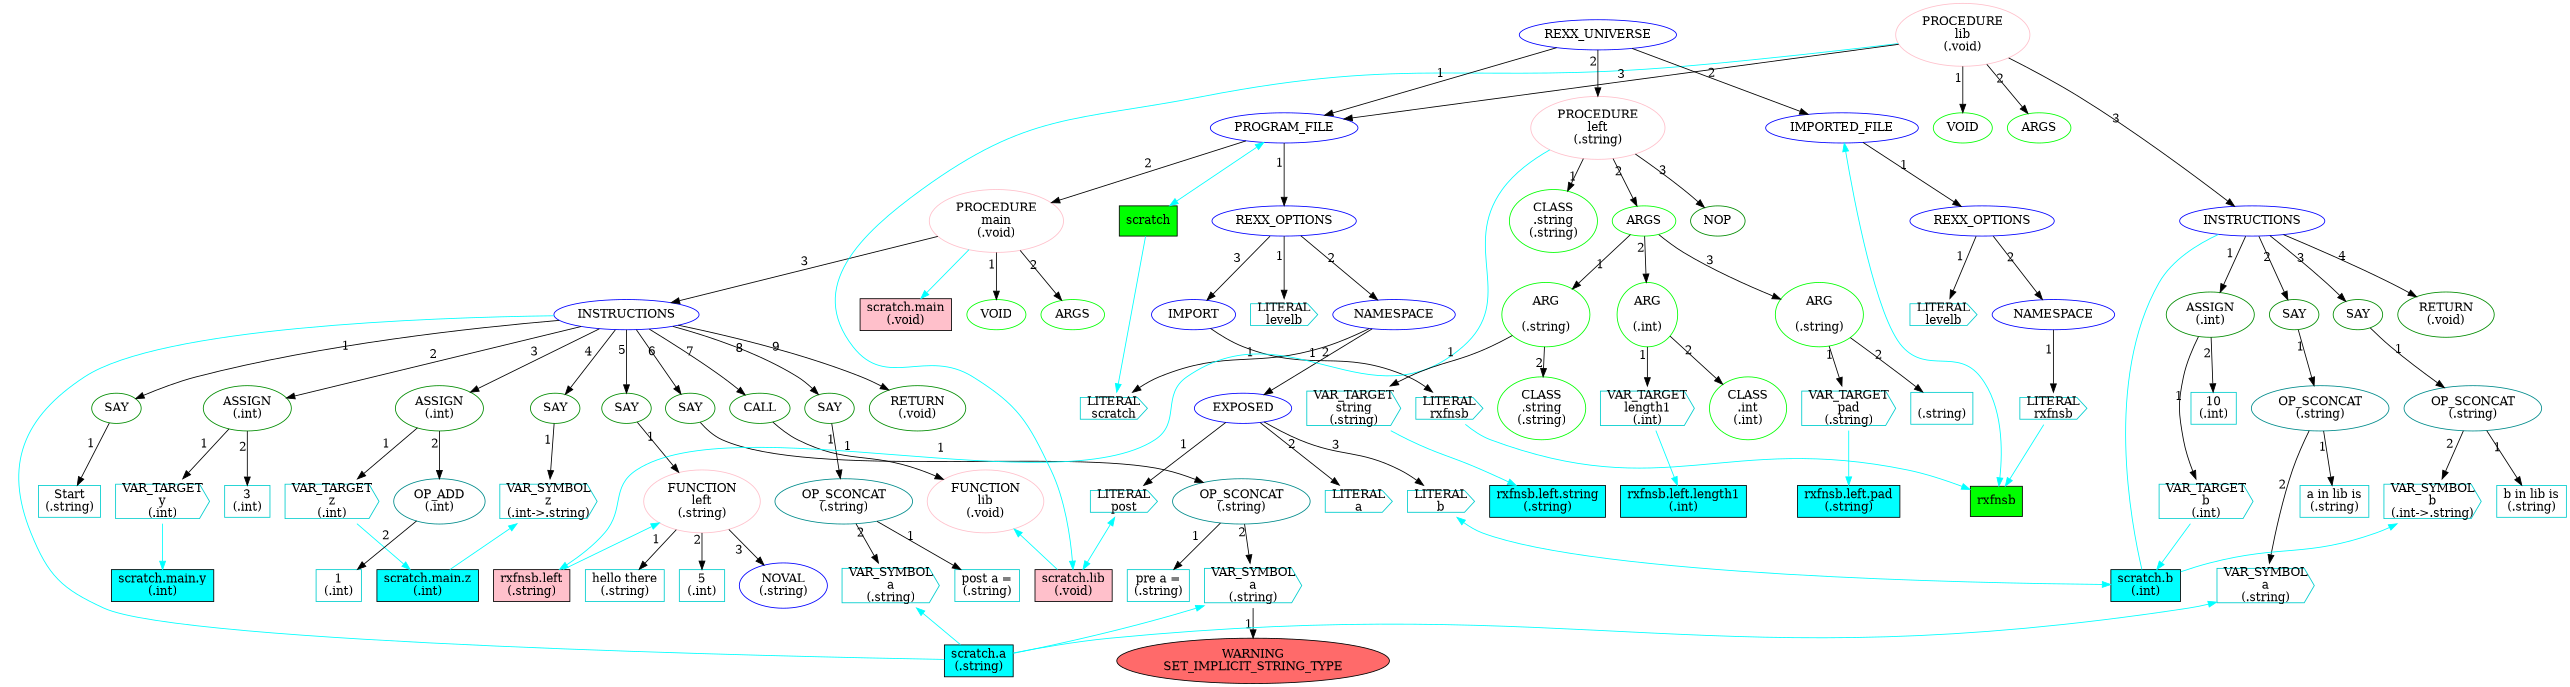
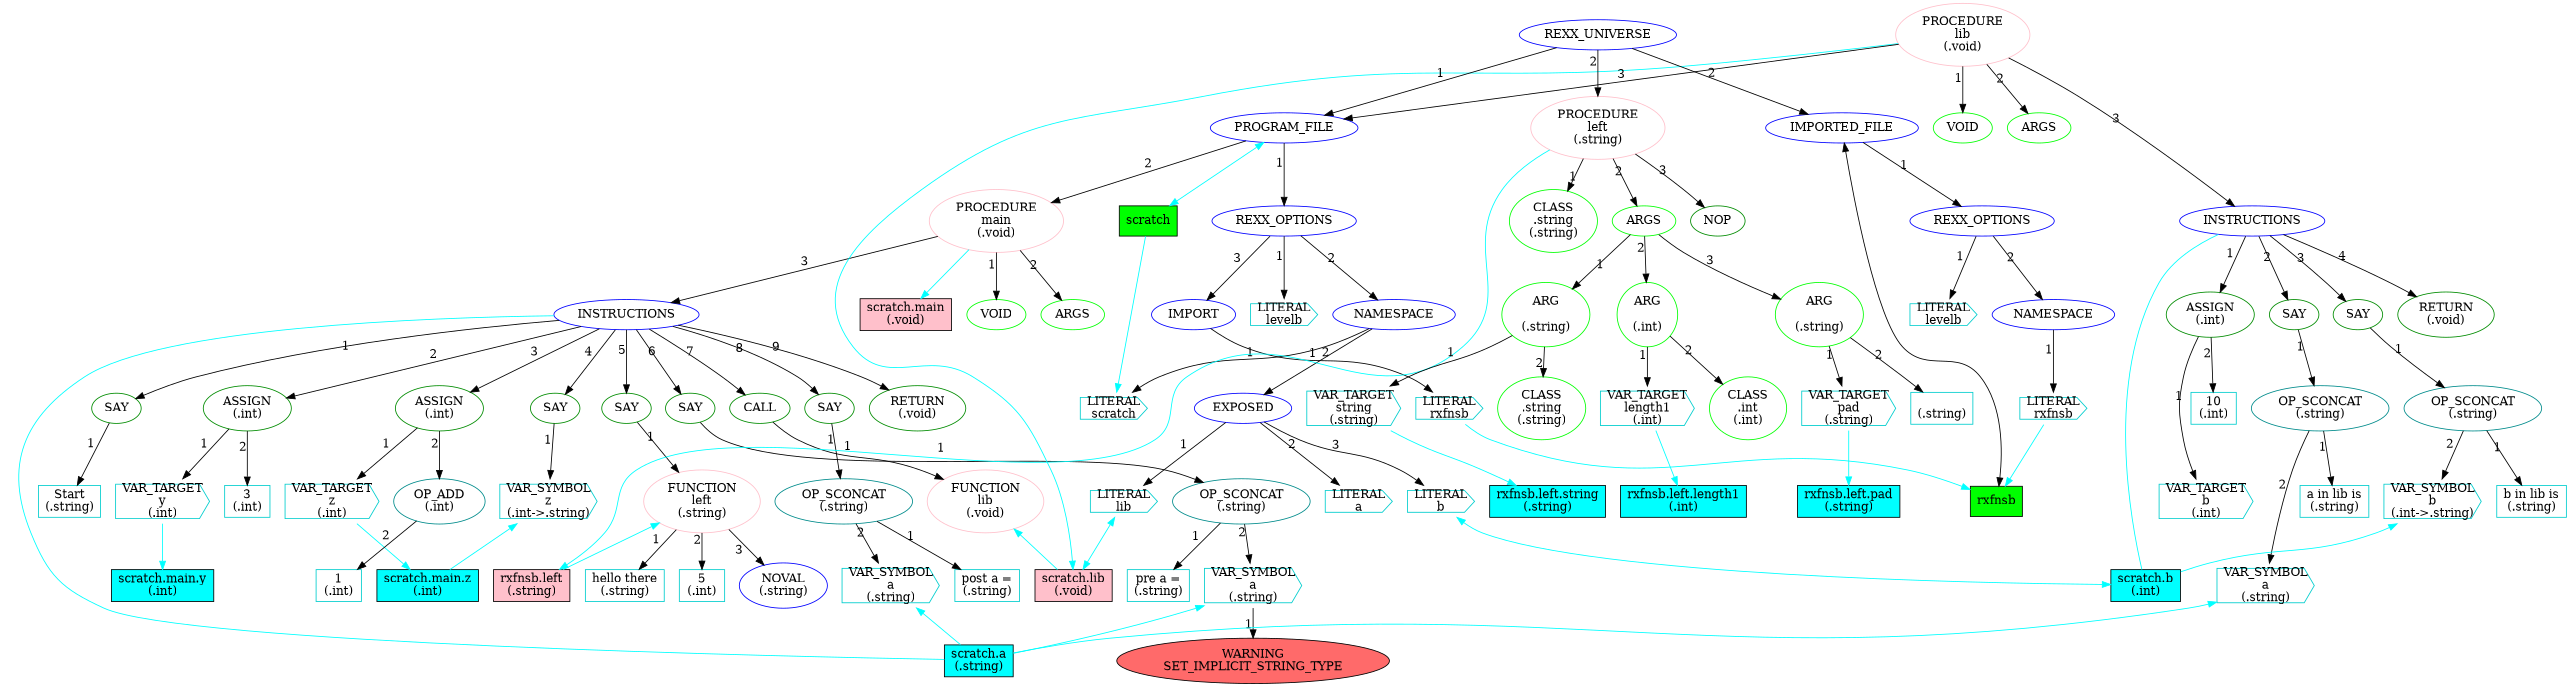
(1899, 341) -> (1899, 341)
(1124, 501) -> (1124, 501)
(2176, 543) -> none
